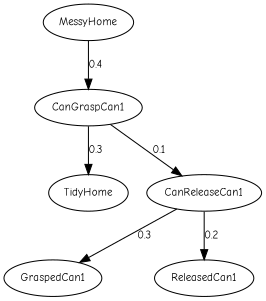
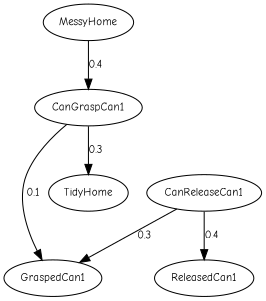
(142, 147) -> (24, 182)
(212, 236) -> (212, 236)
